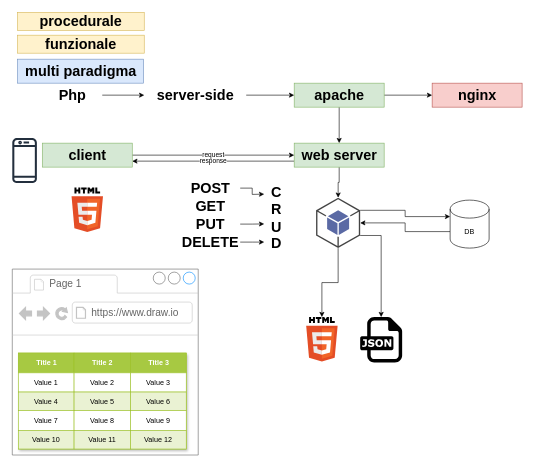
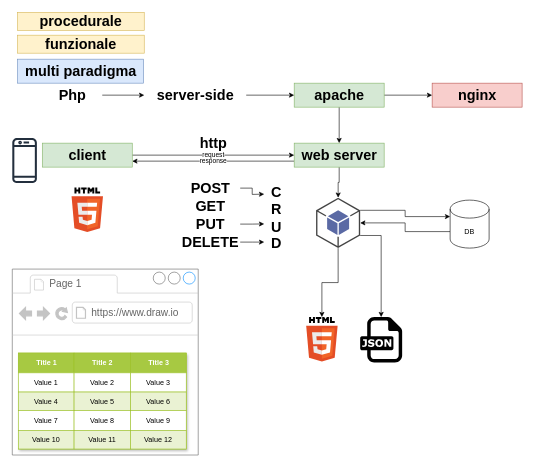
none -> (213, 143)
